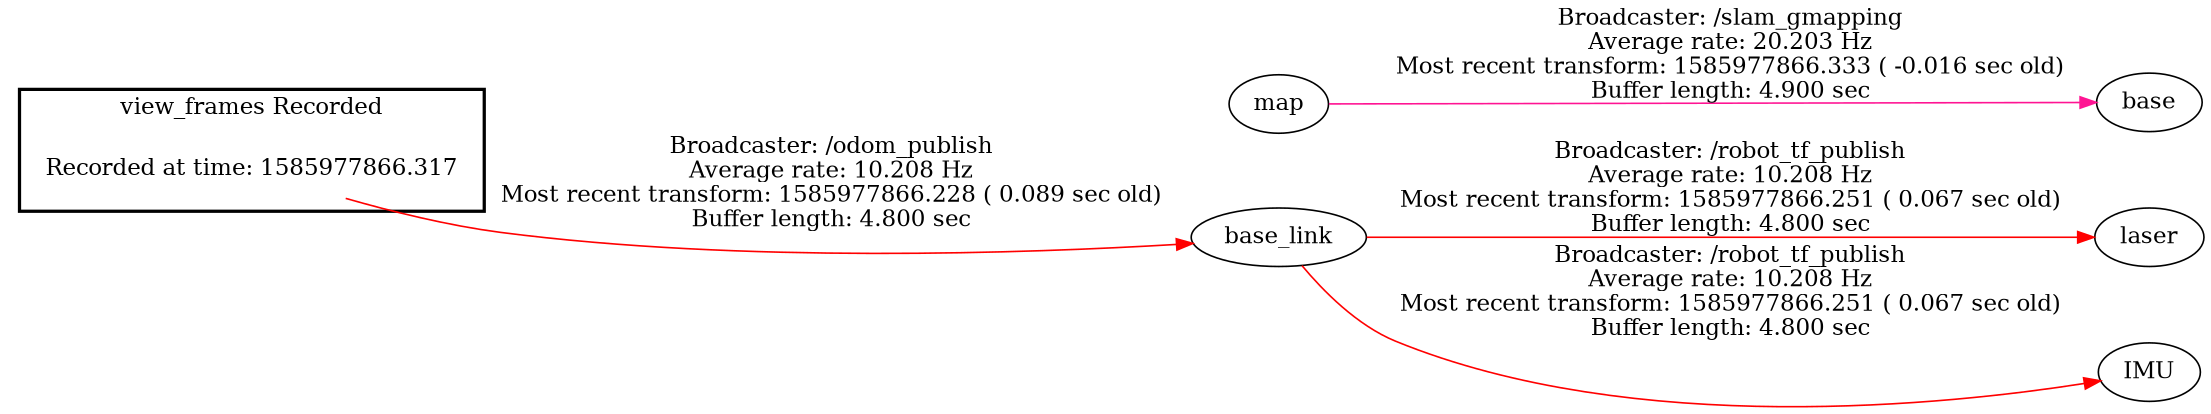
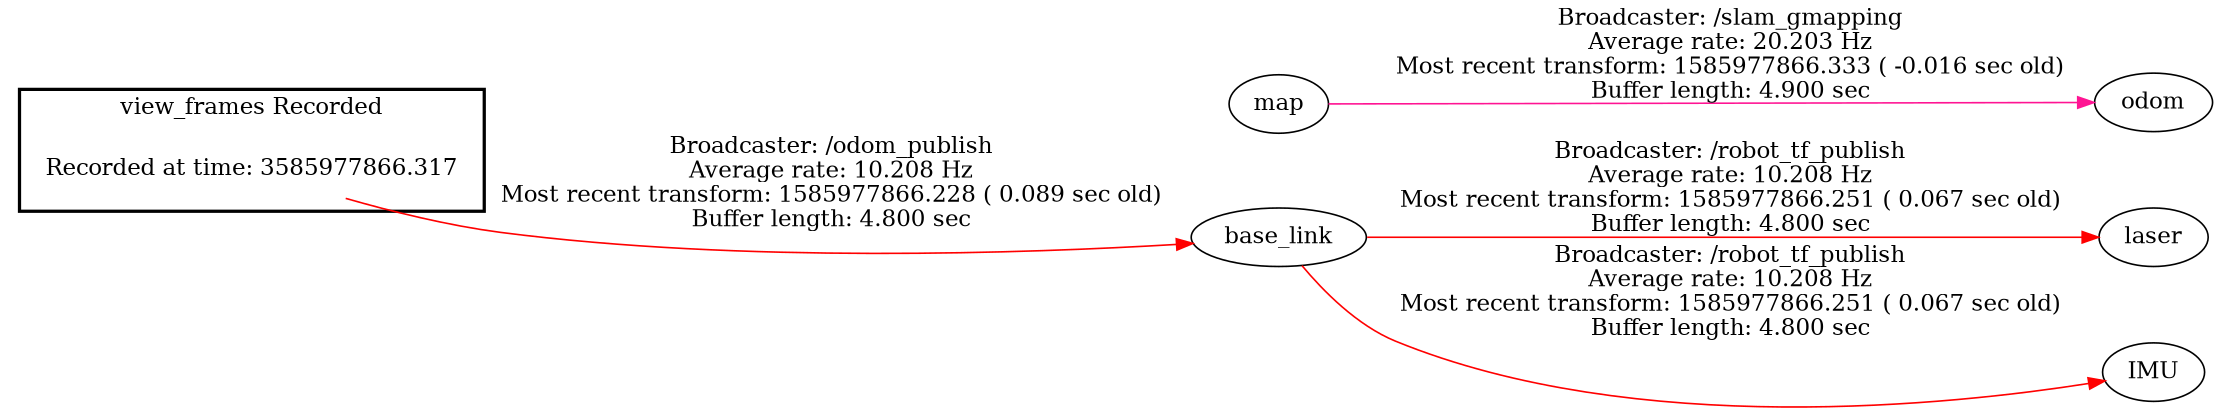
(2149, 102) -> (2154, 102)
(252, 169) -> (252, 169)
